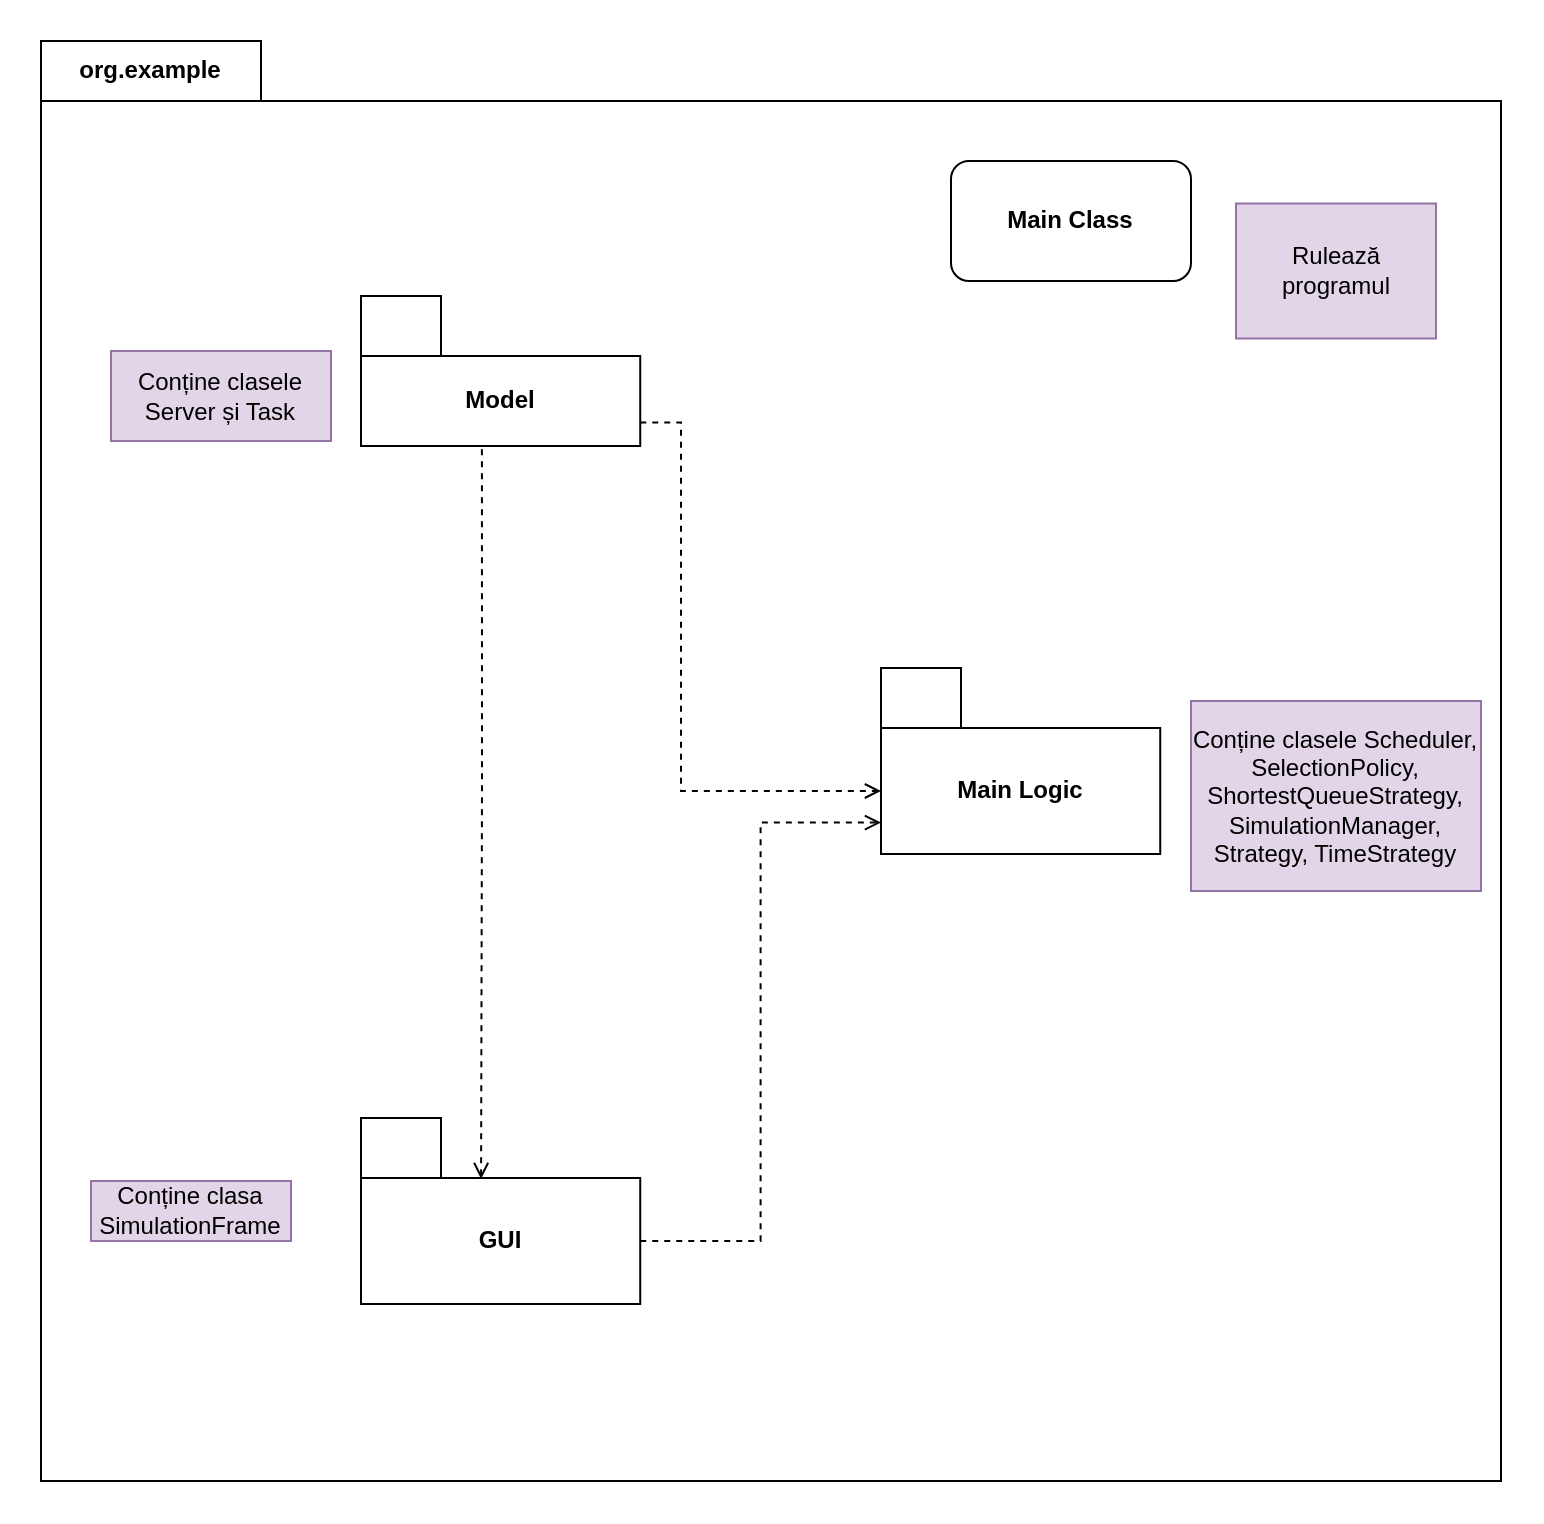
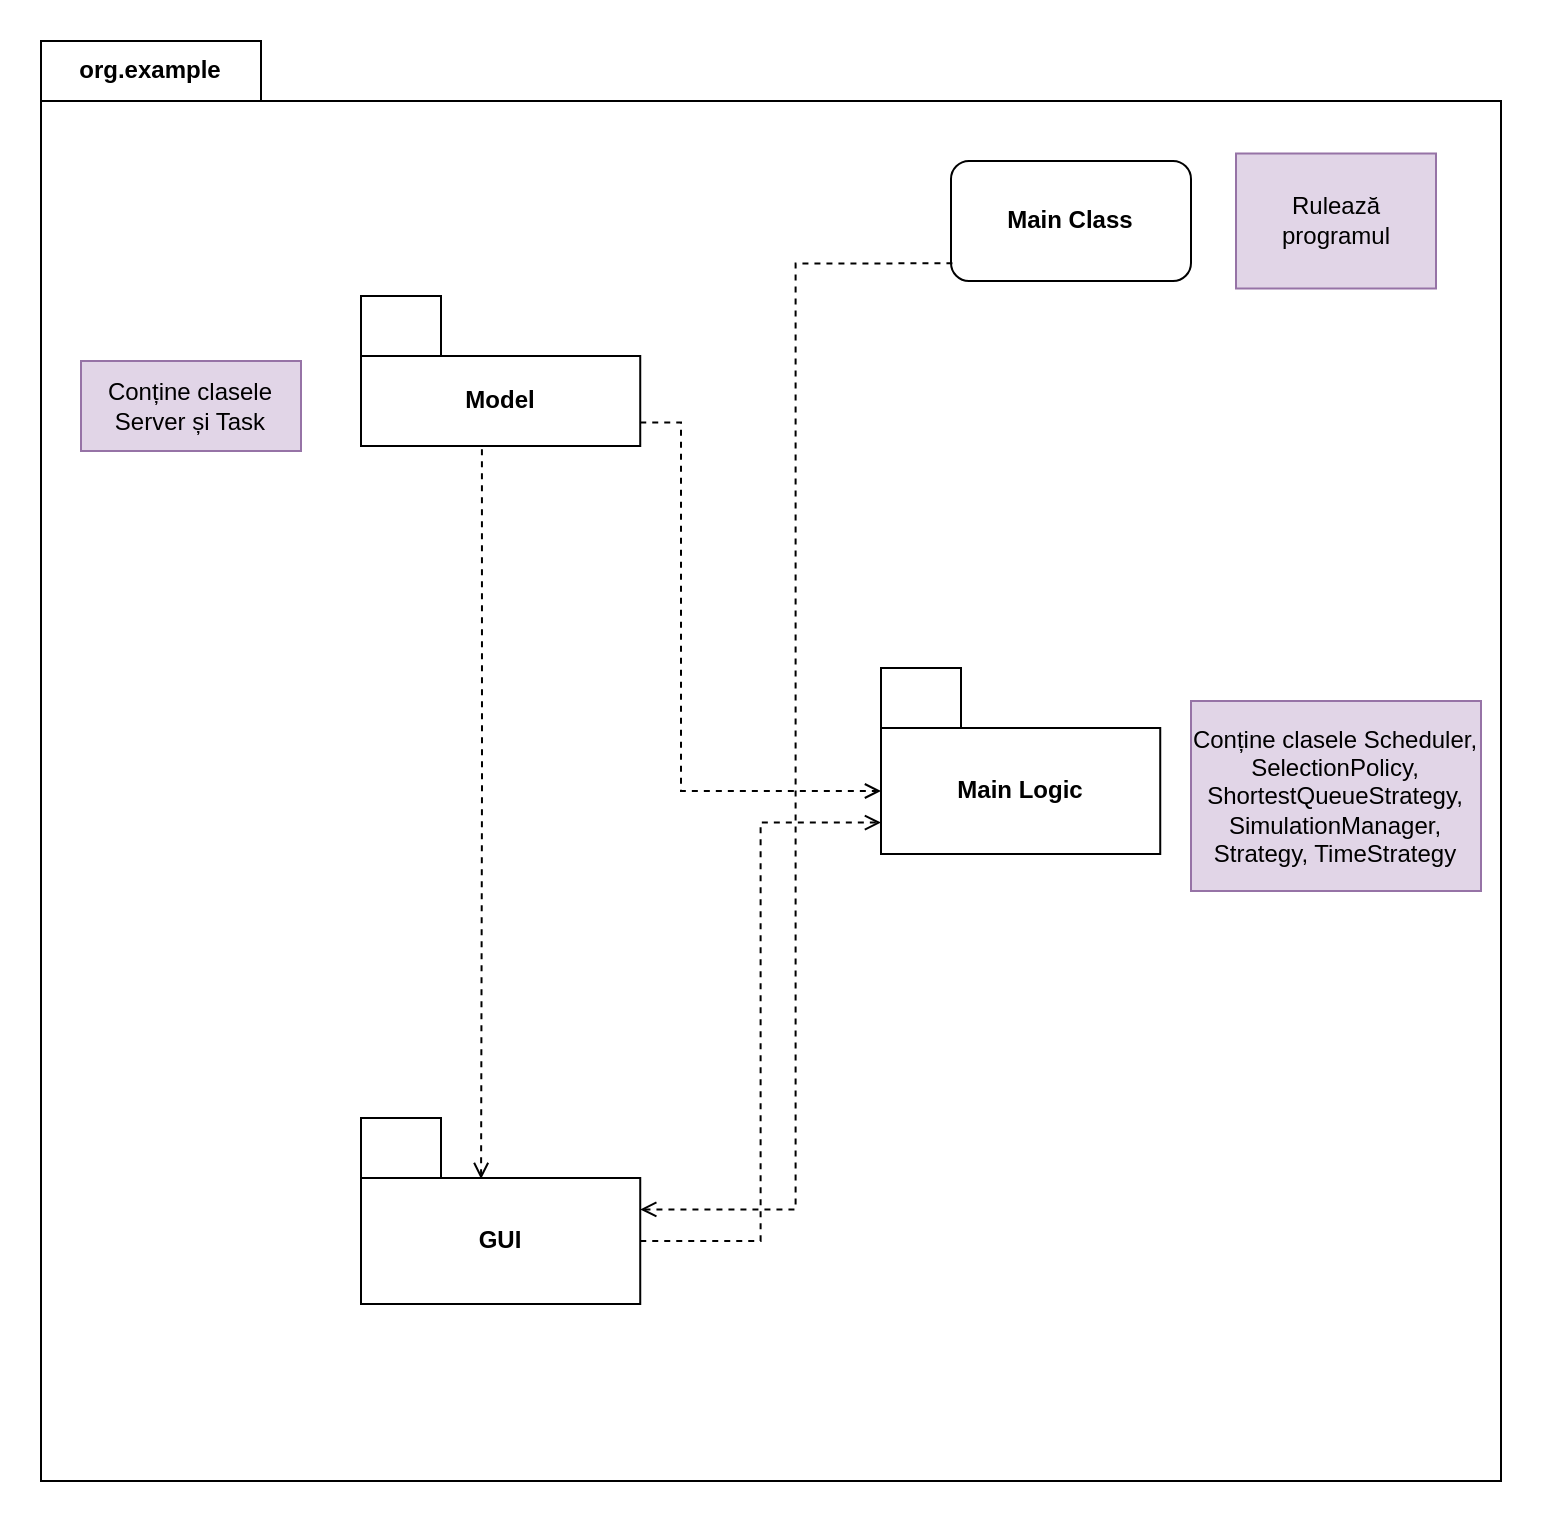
(1336, 271) -> (1336, 221)
(221, 396) -> (191, 406)
none -> (796, 733)
(191, 1211) -> none
